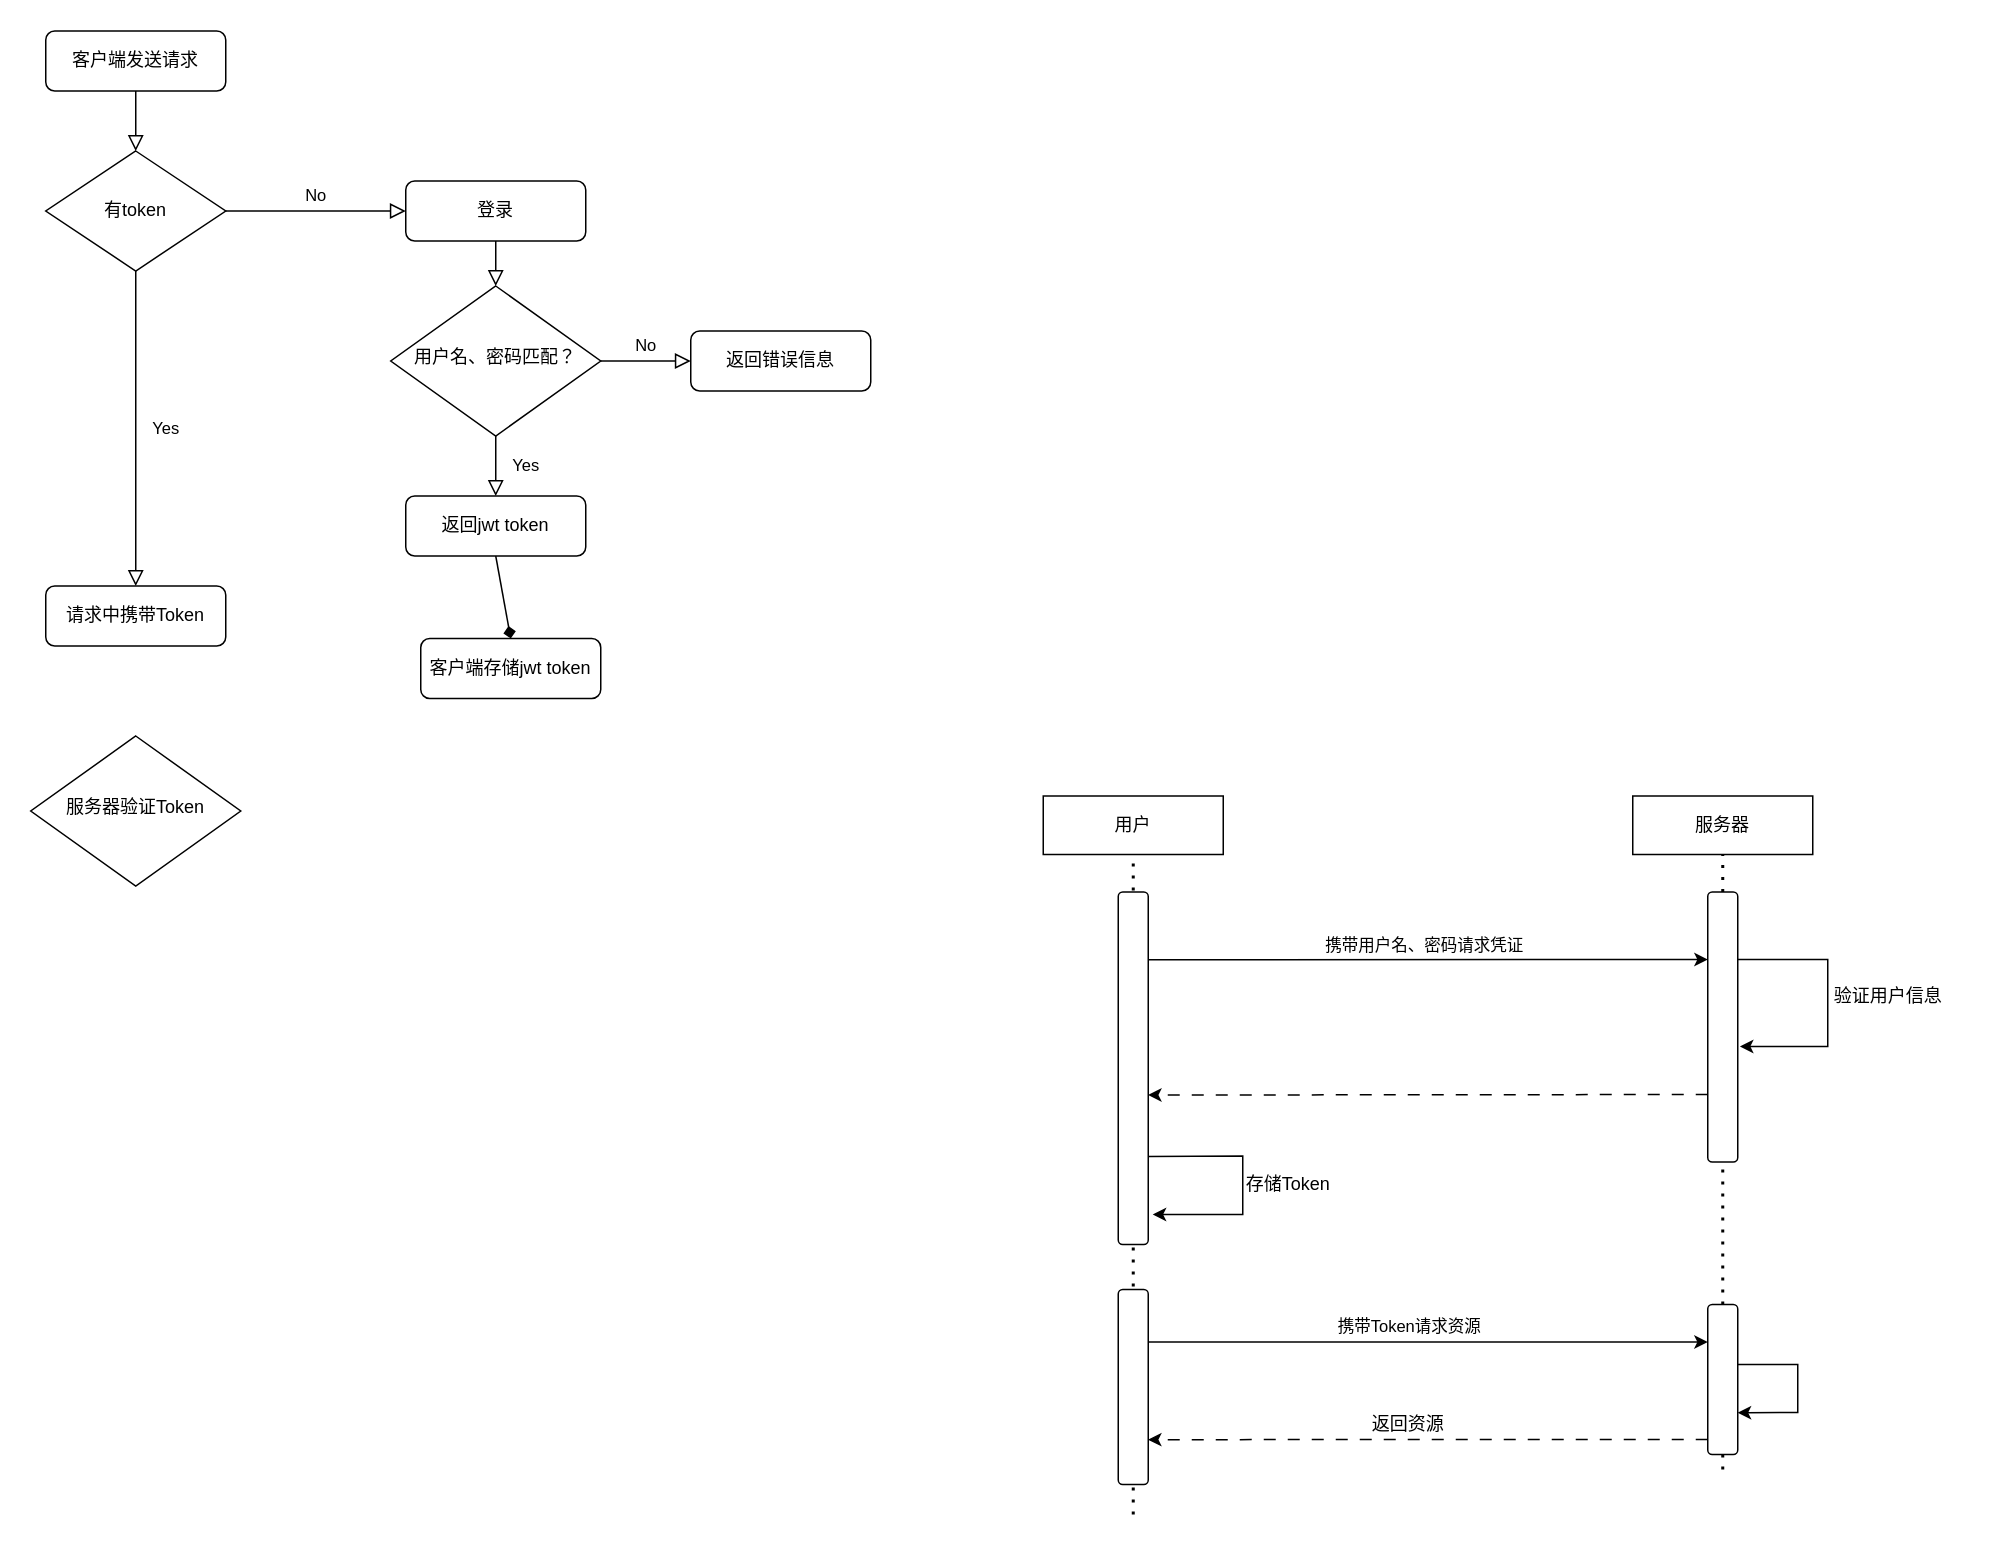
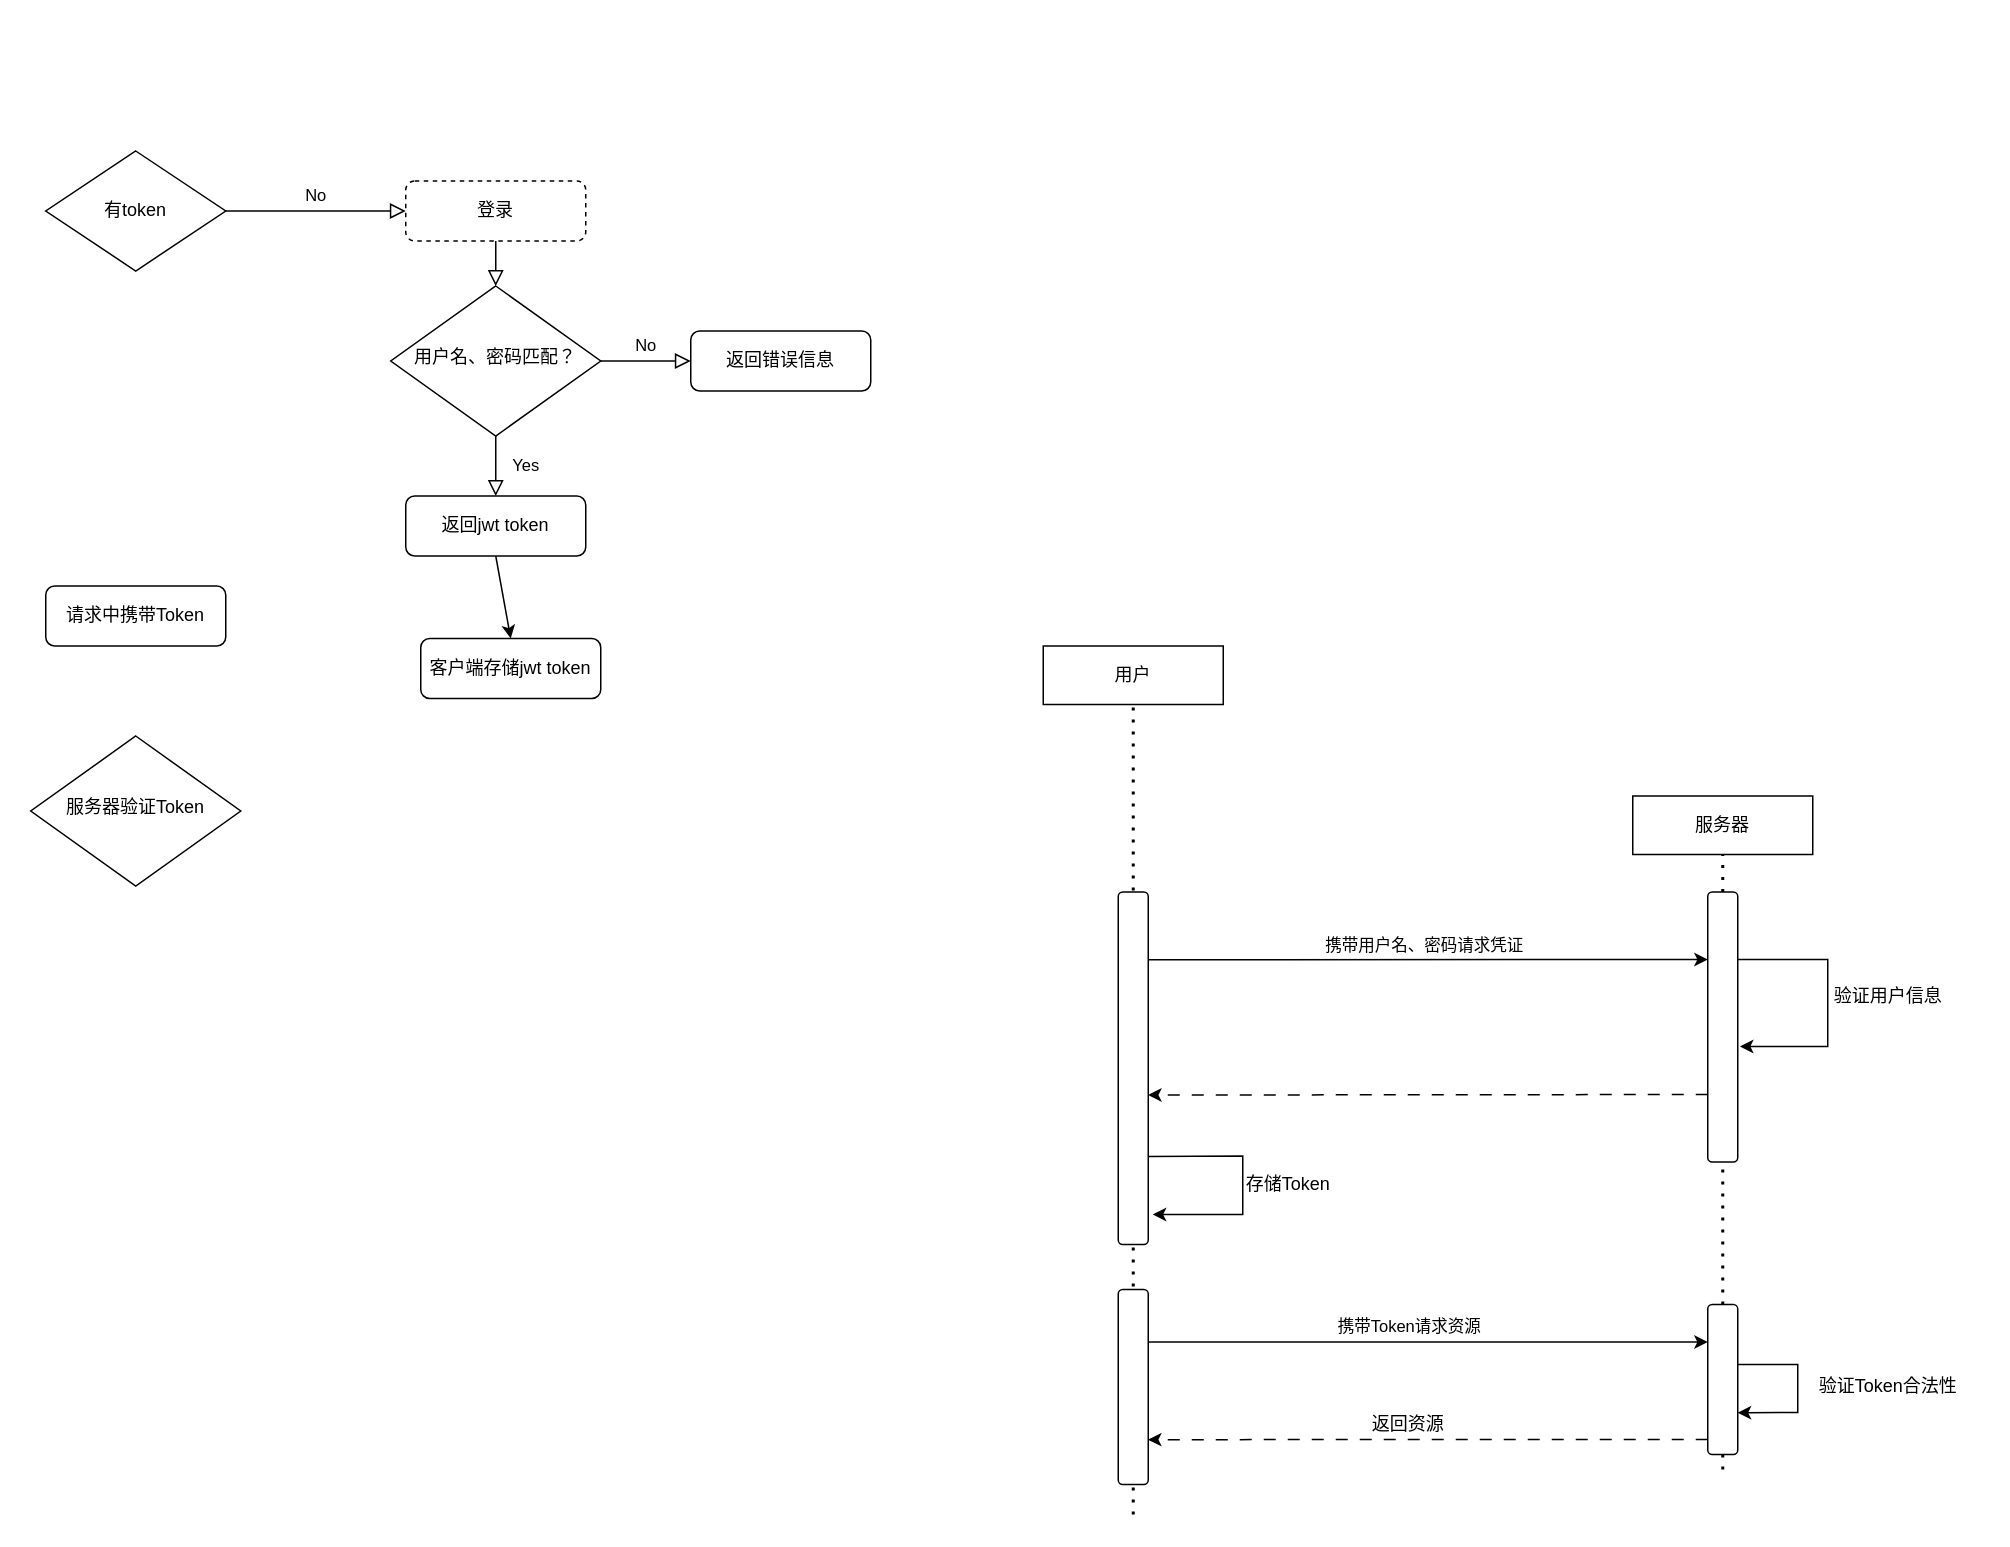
(136, 61) -> none
(136, 113) -> none
(496, 211) -> (496, 211)
(136, 420) -> none
(509, 626) -> (509, 627)
(1133, 825) -> (1133, 675)
none -> (1888, 1387)
